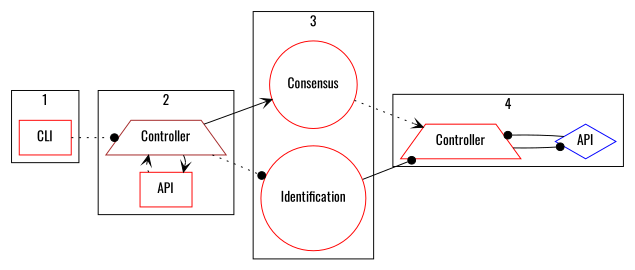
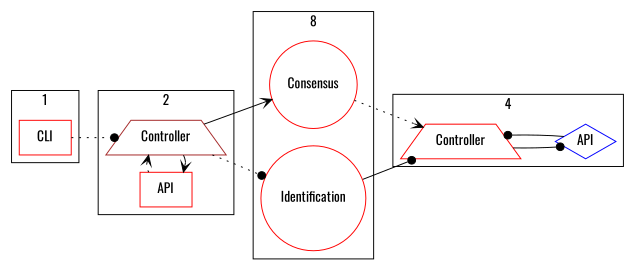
(313, 23) -> (313, 23)
